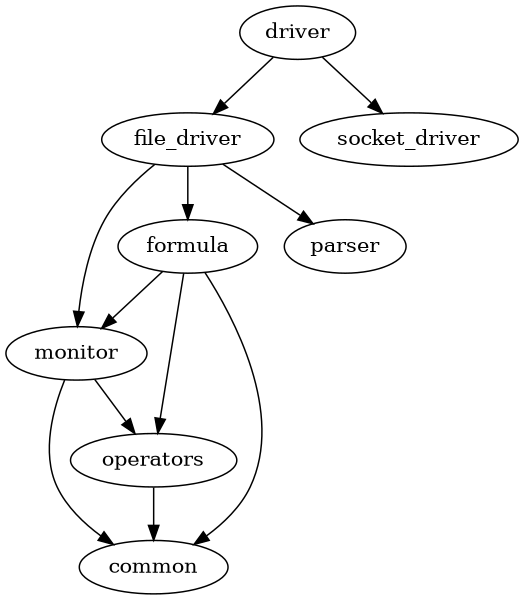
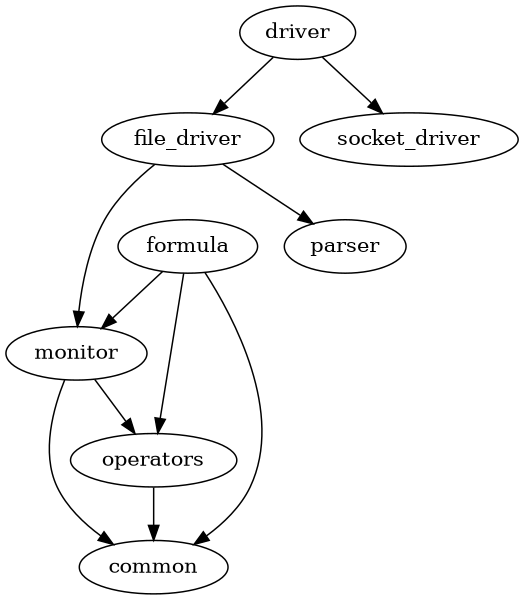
(188, 186) -> none
